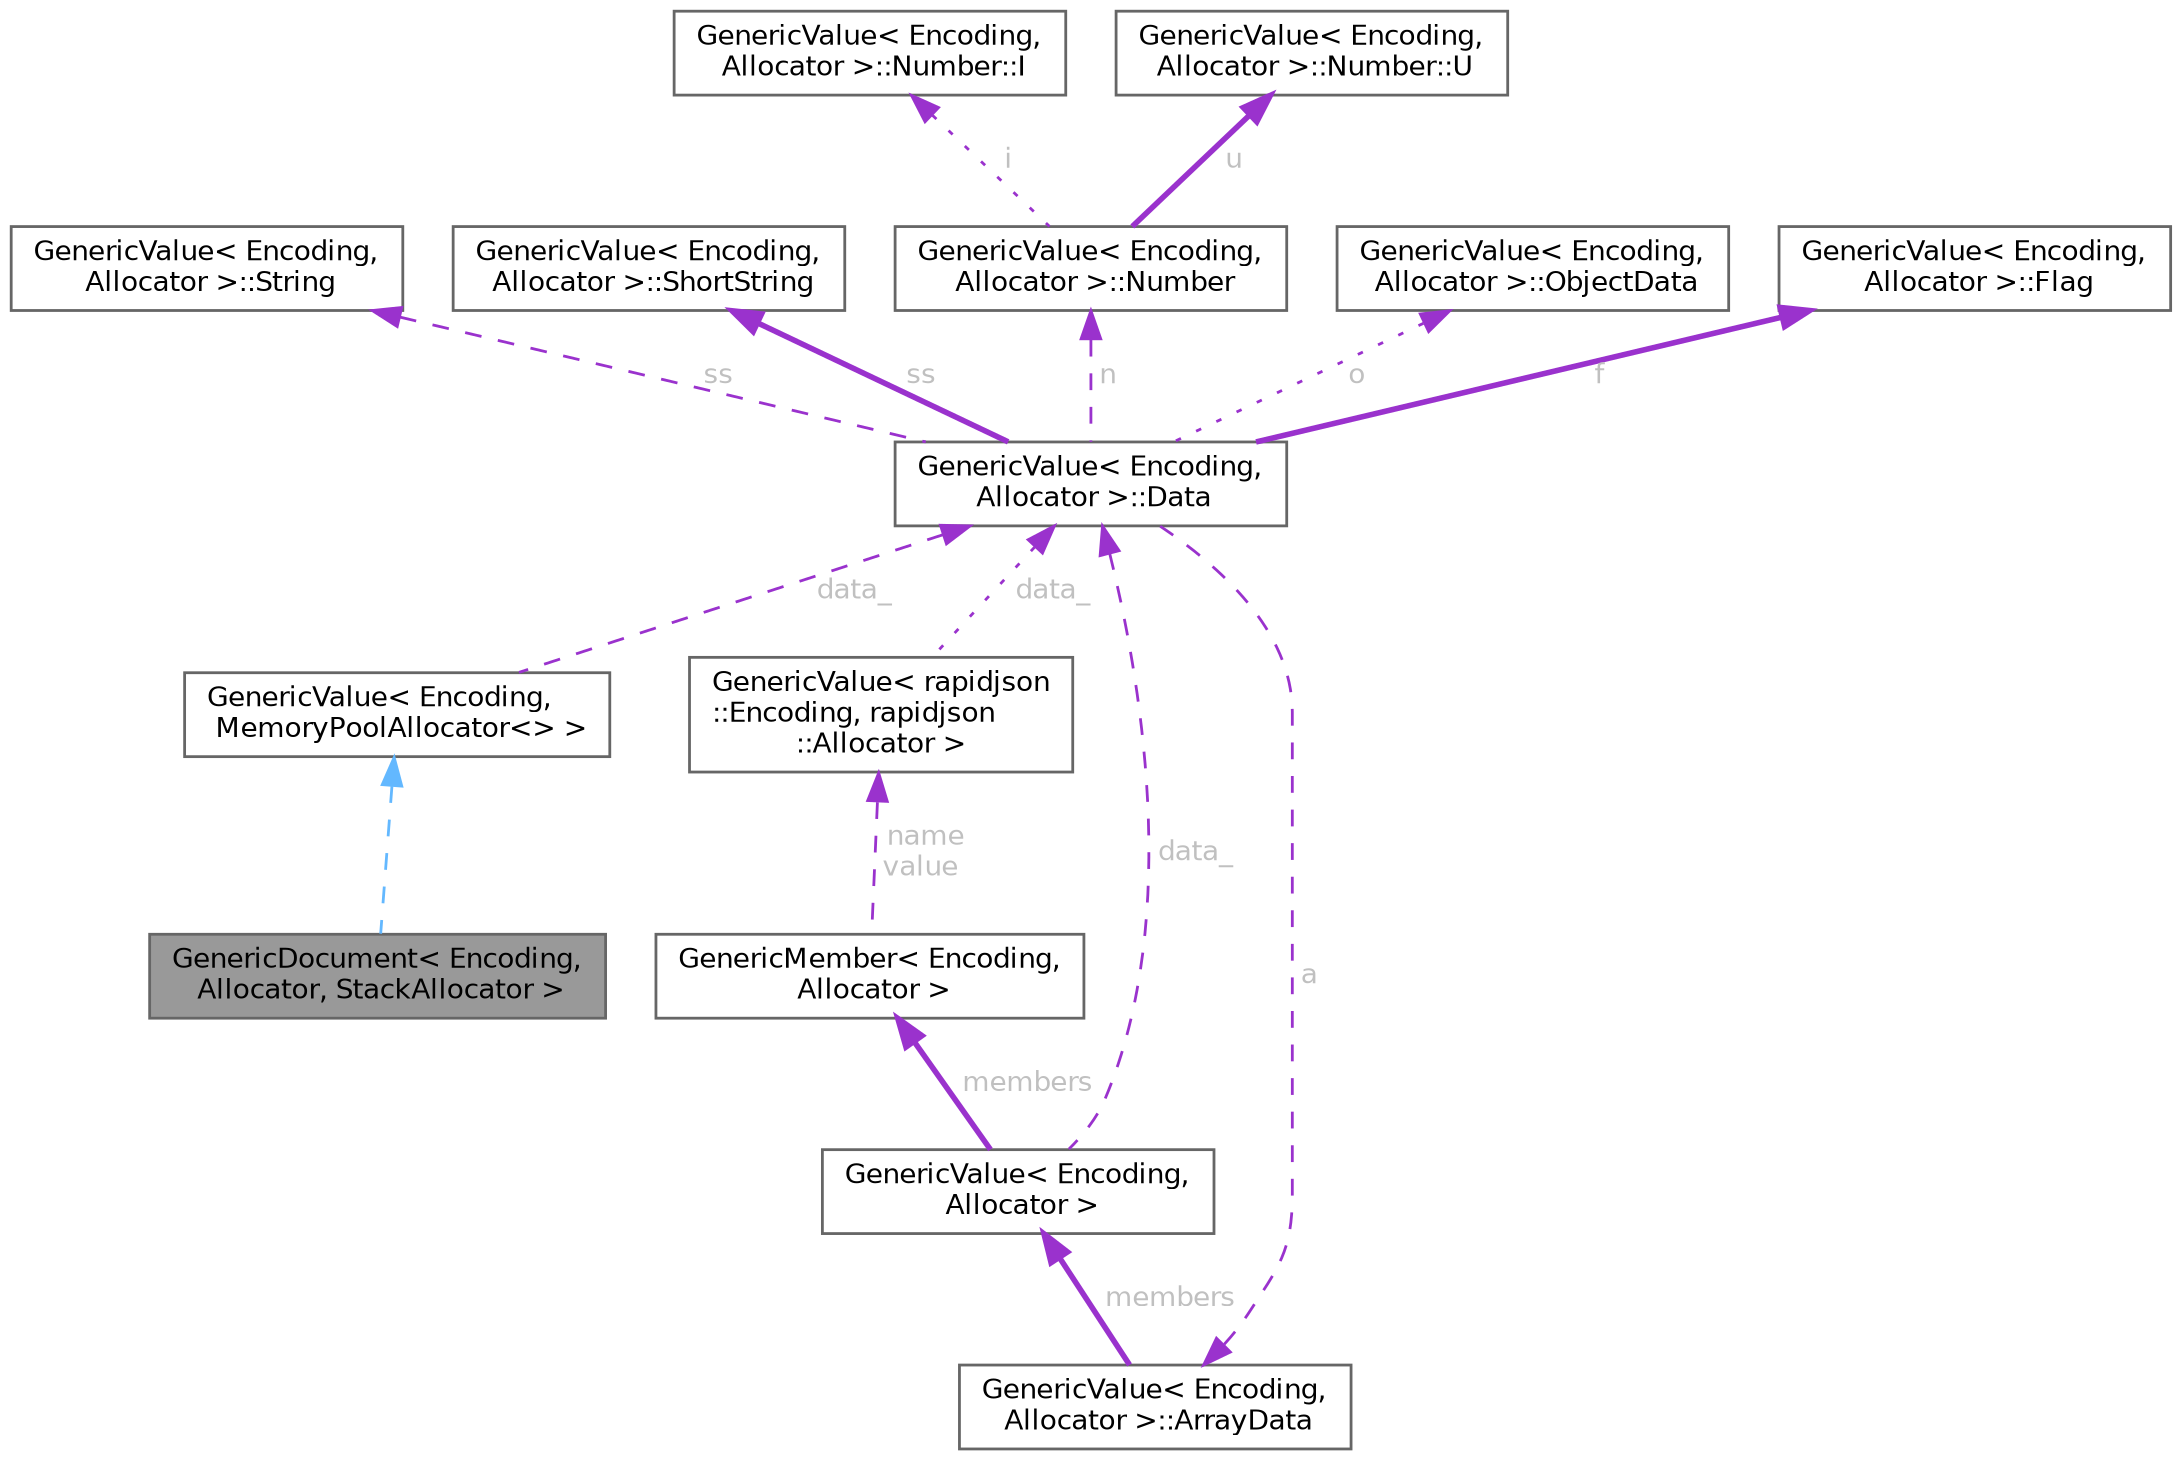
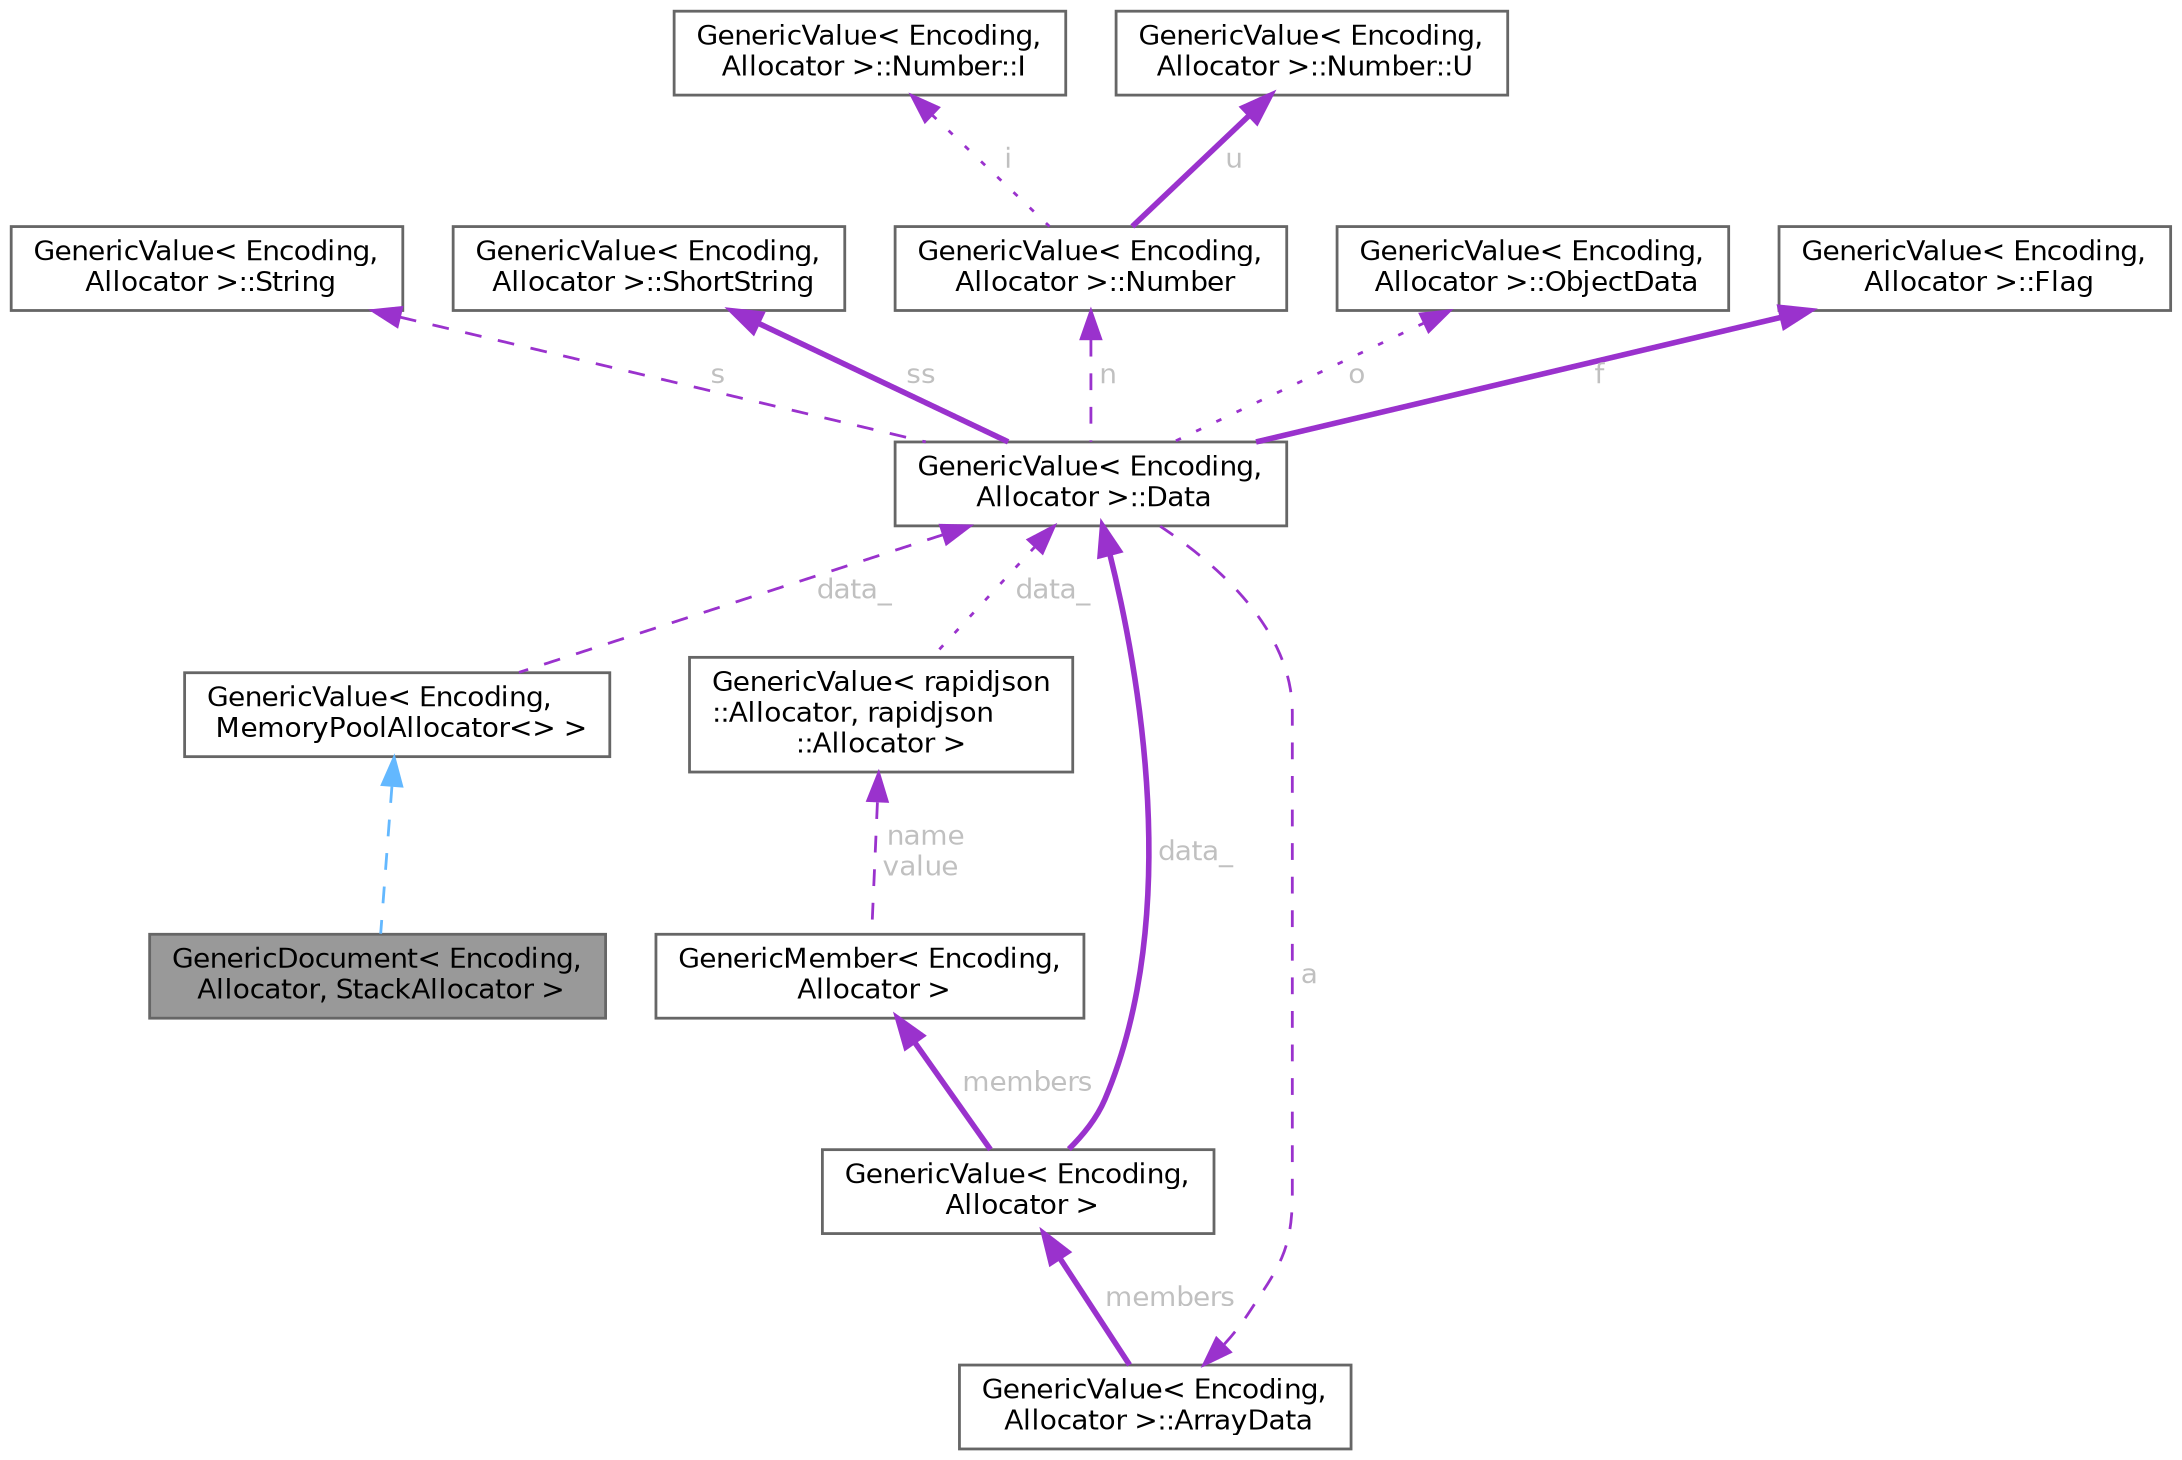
(715, 376) -> (715, 376)
(881, 715) -> (881, 715)
(1148, 858) -> (1148, 858)
